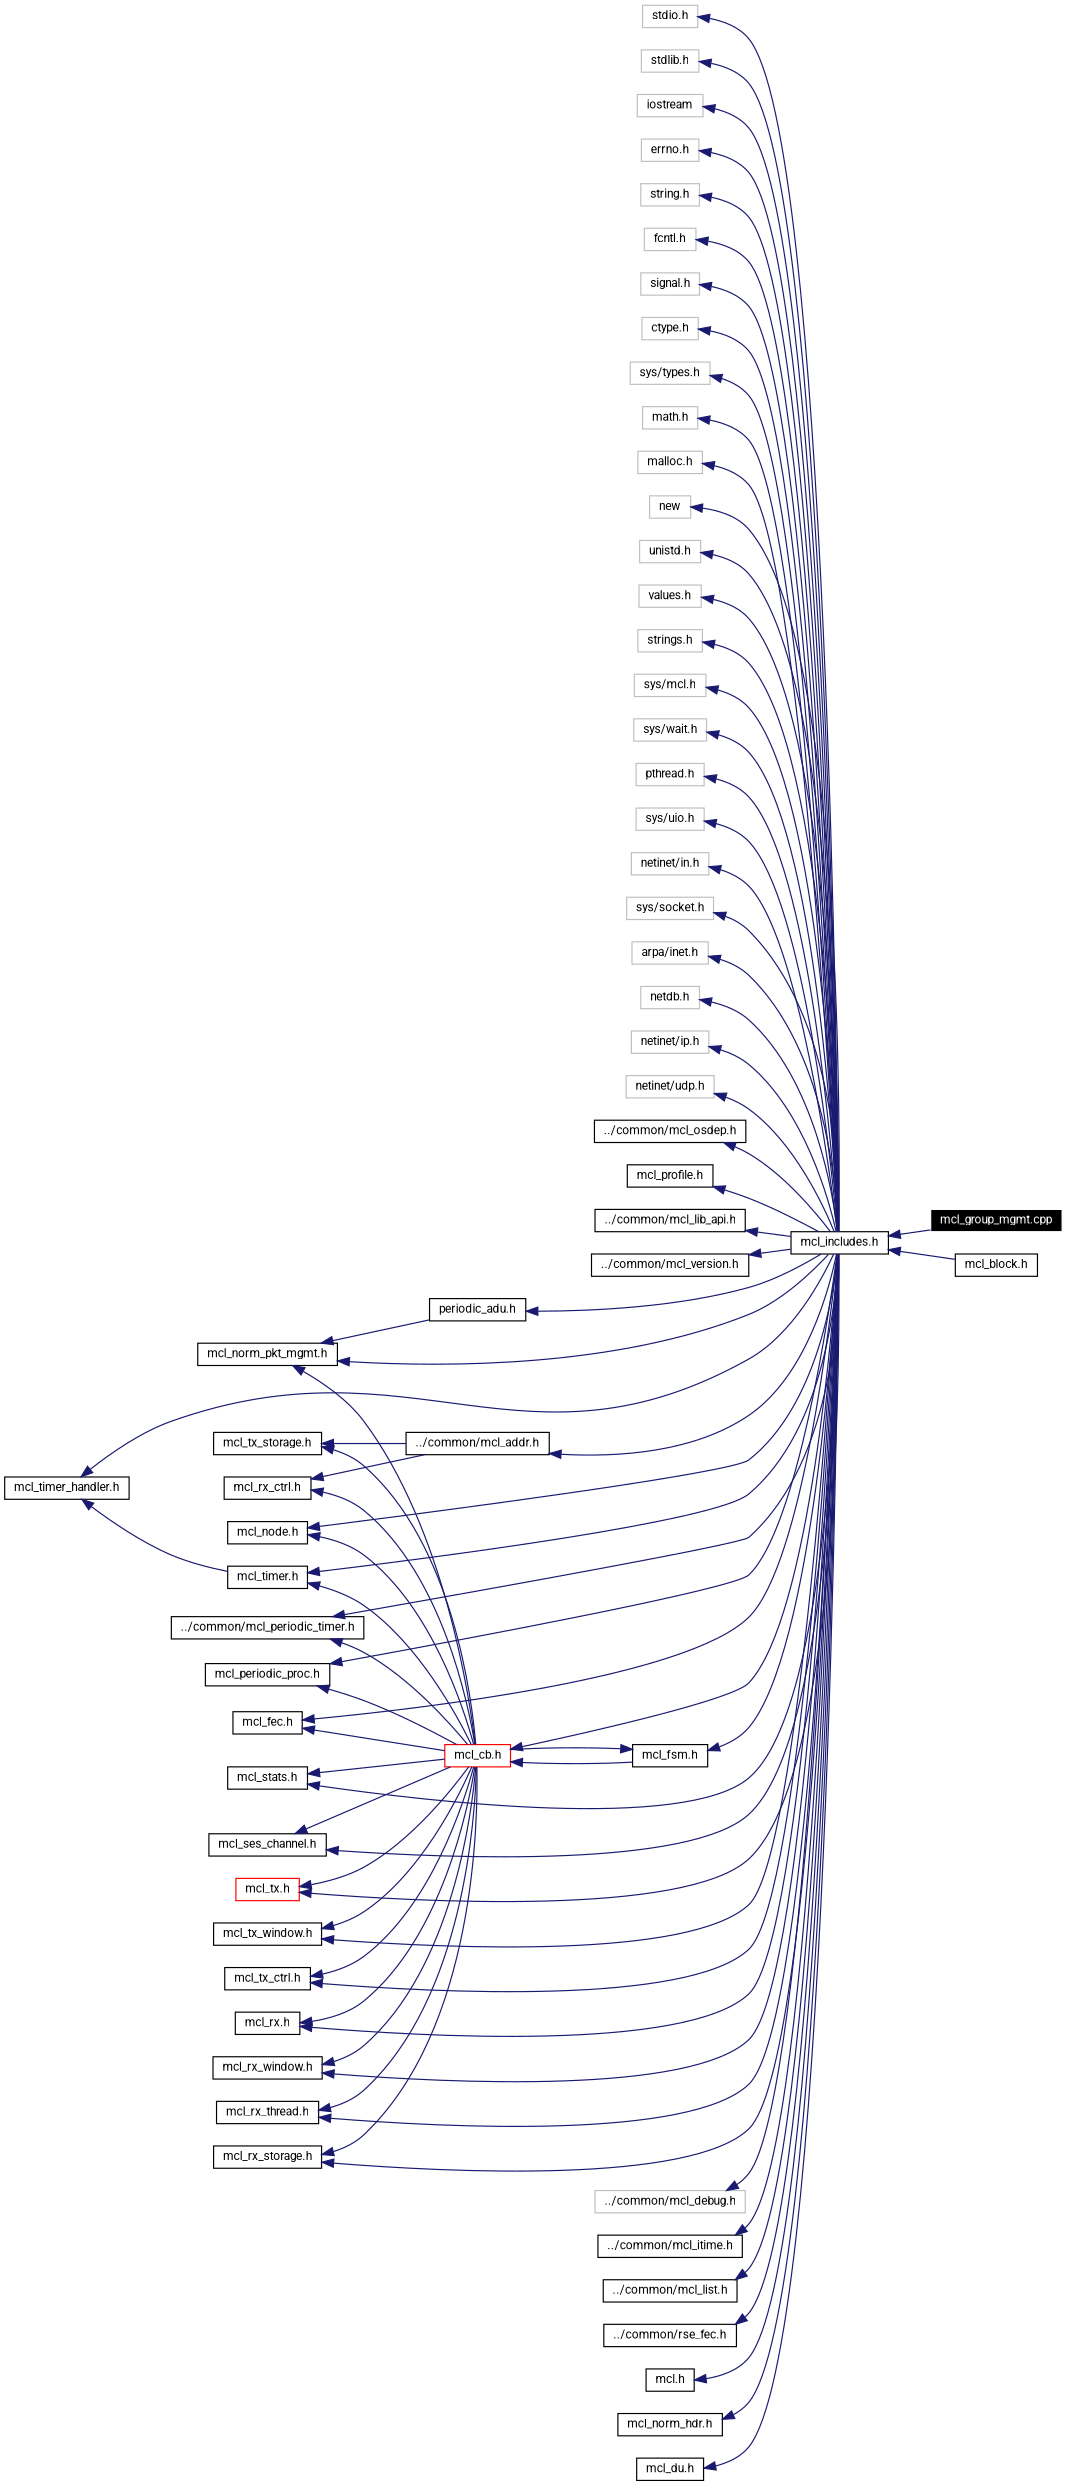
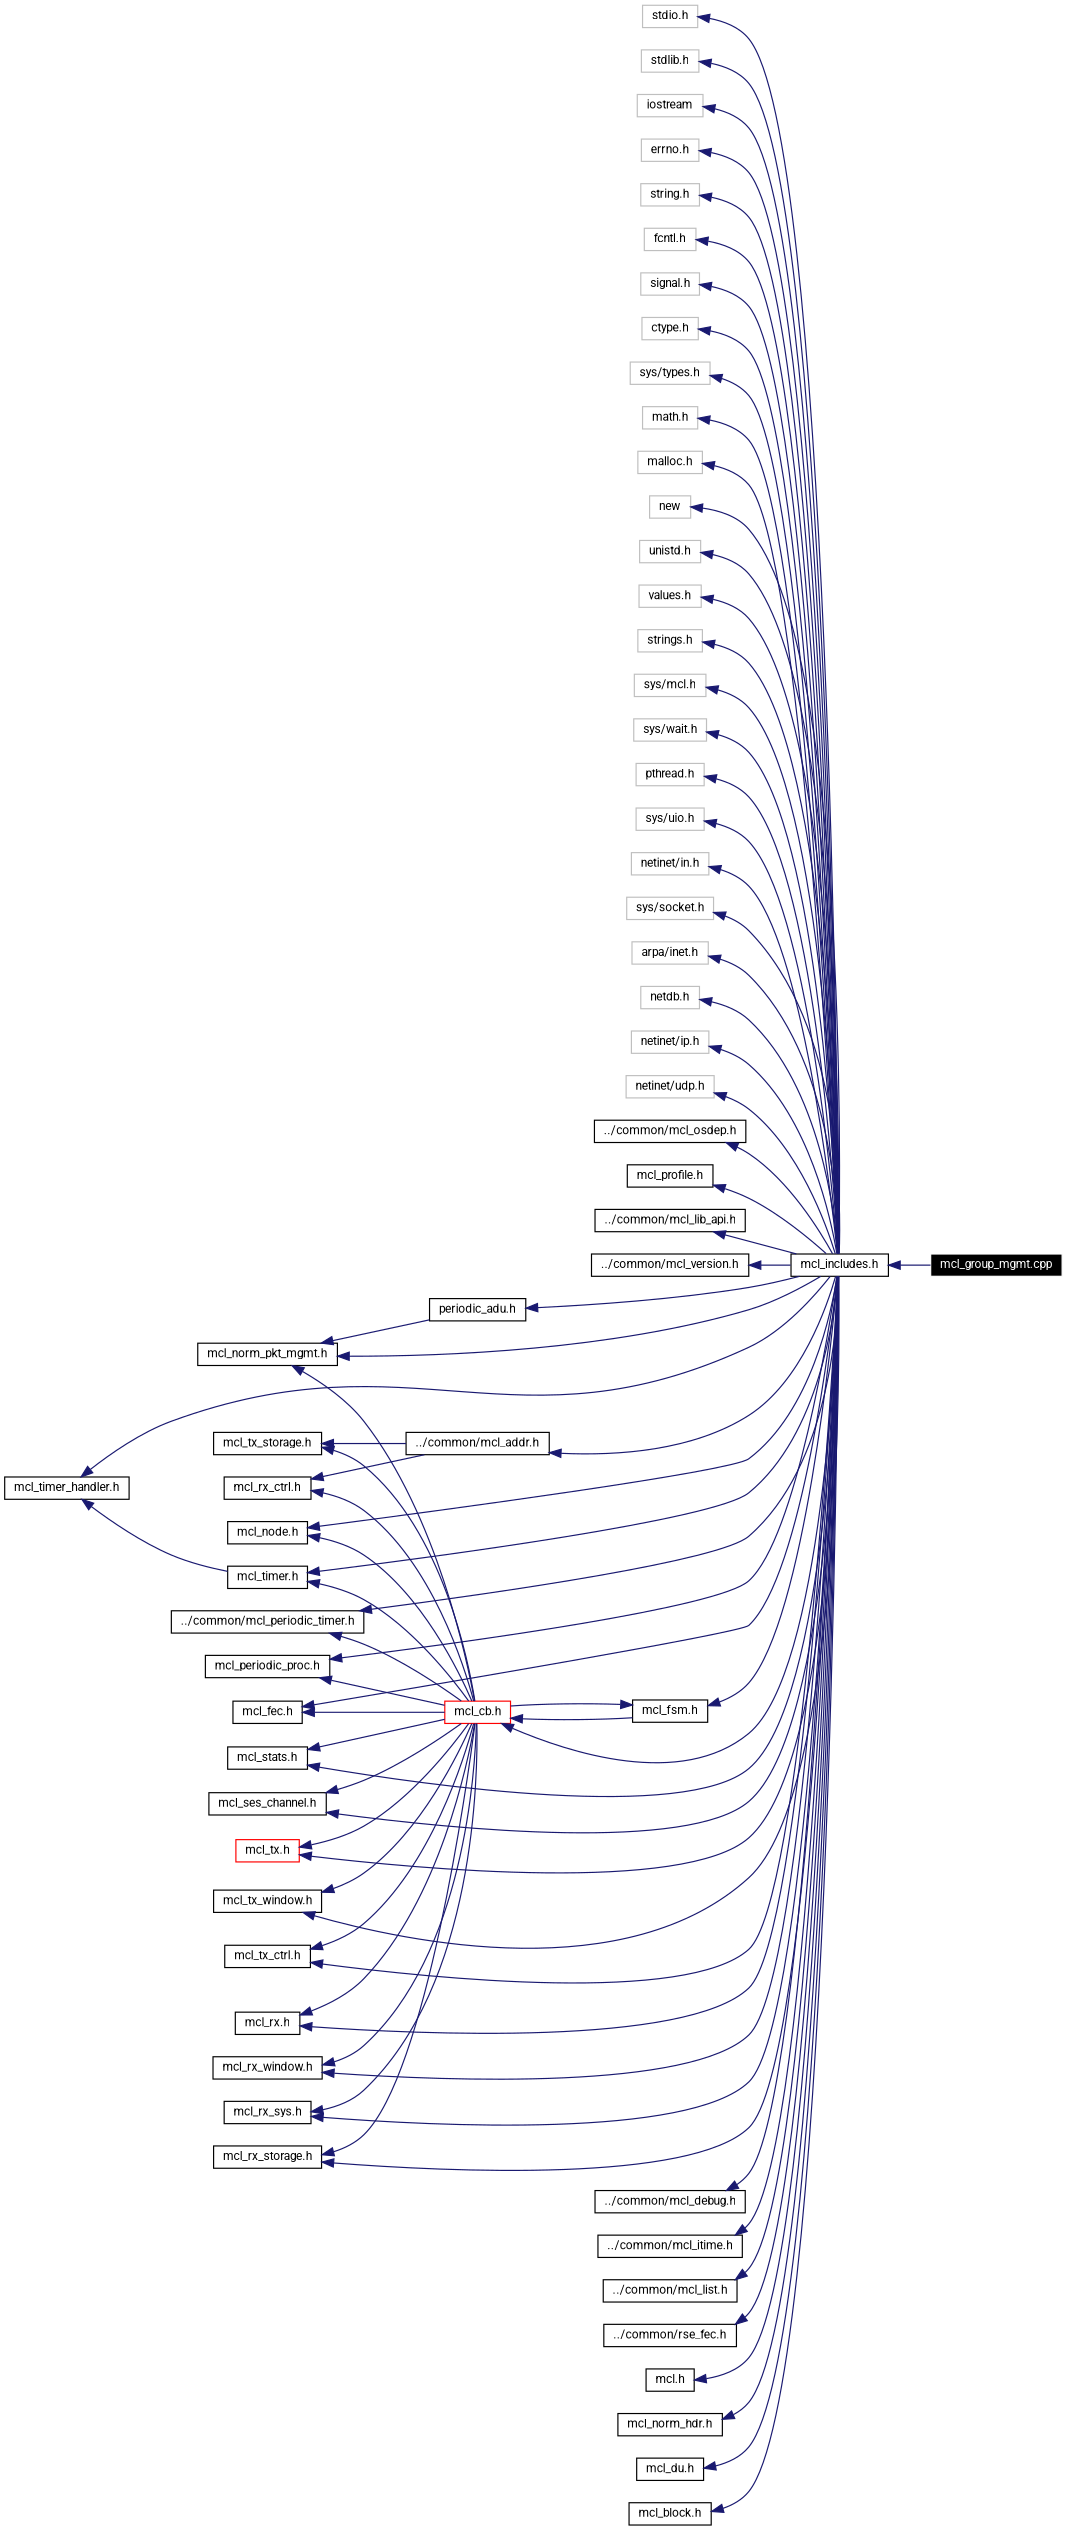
(928, 1255) -> (823, 1903)
(268, 2112) -> (268, 2112)
(670, 2202) -> (670, 2202)
